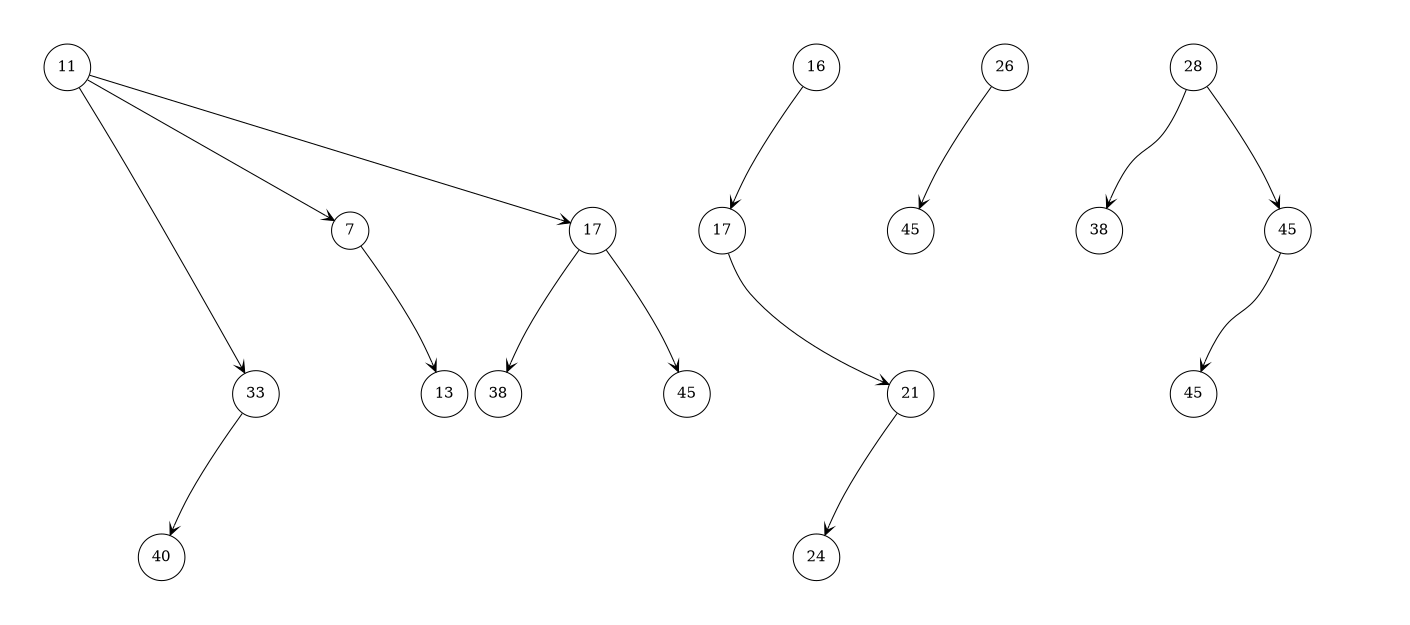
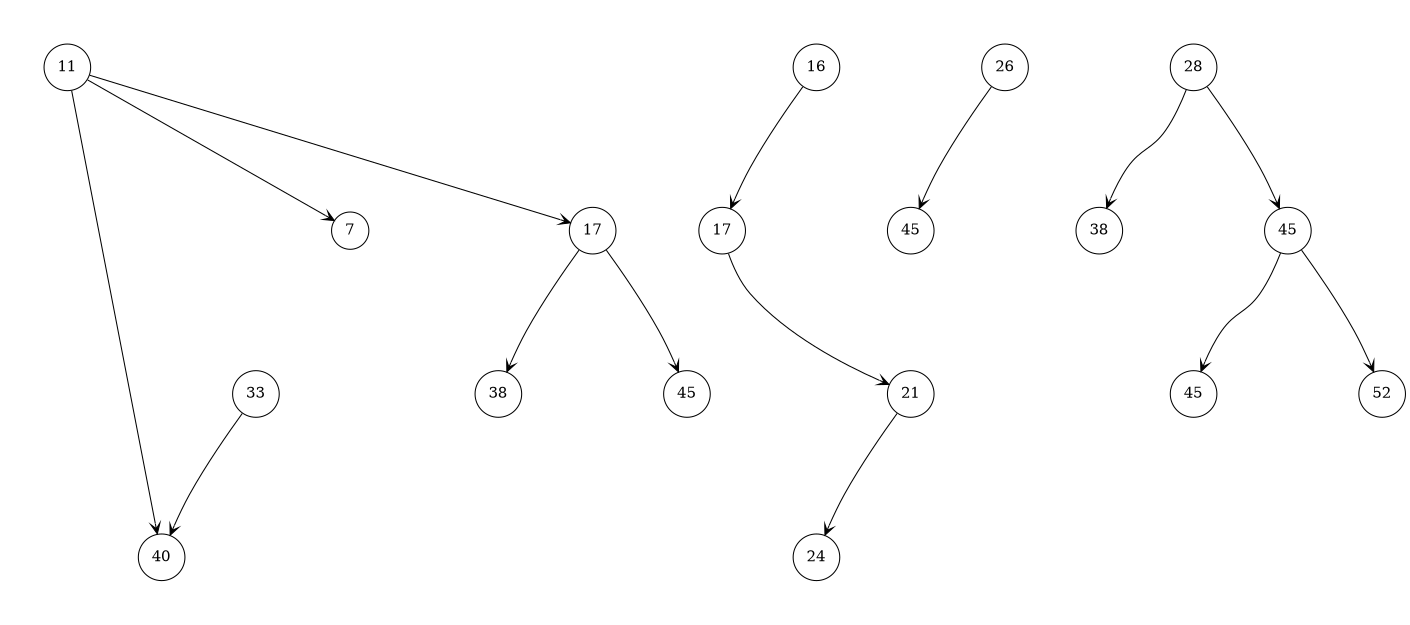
(161, 225) -> (113, 307)
(444, 394) -> none
none -> (1382, 394)
